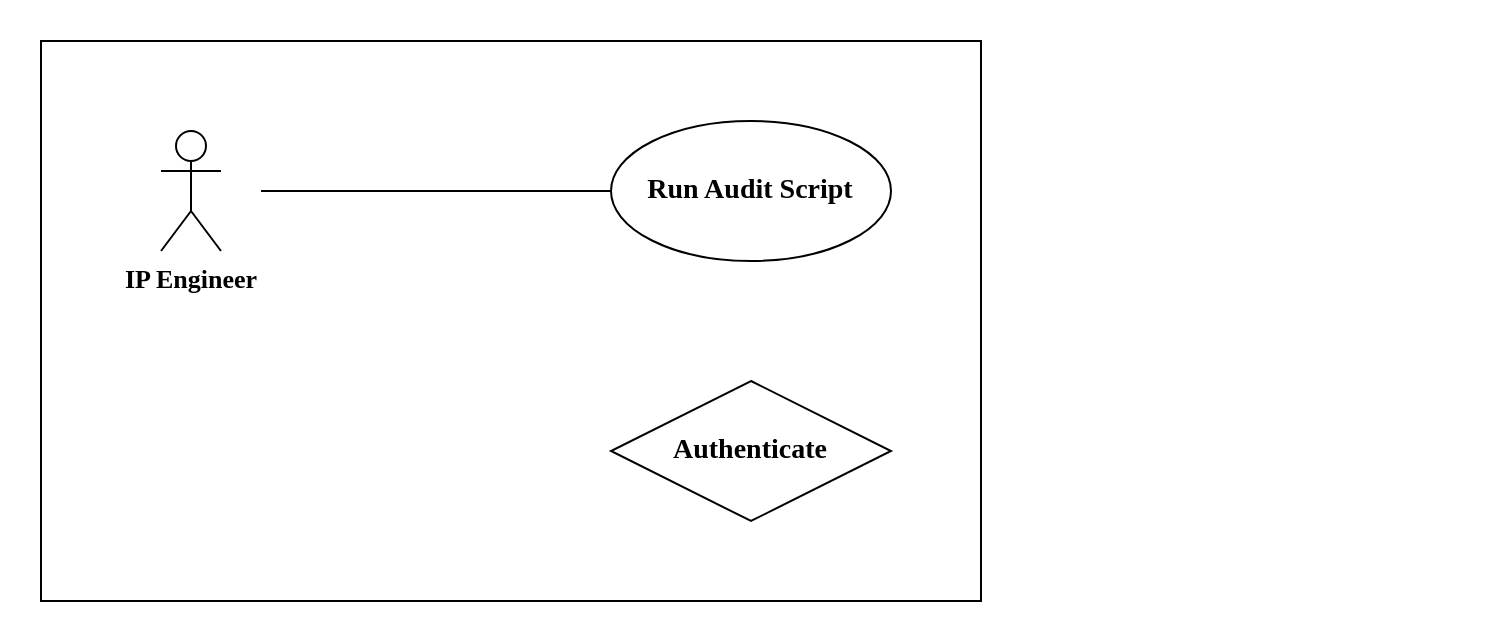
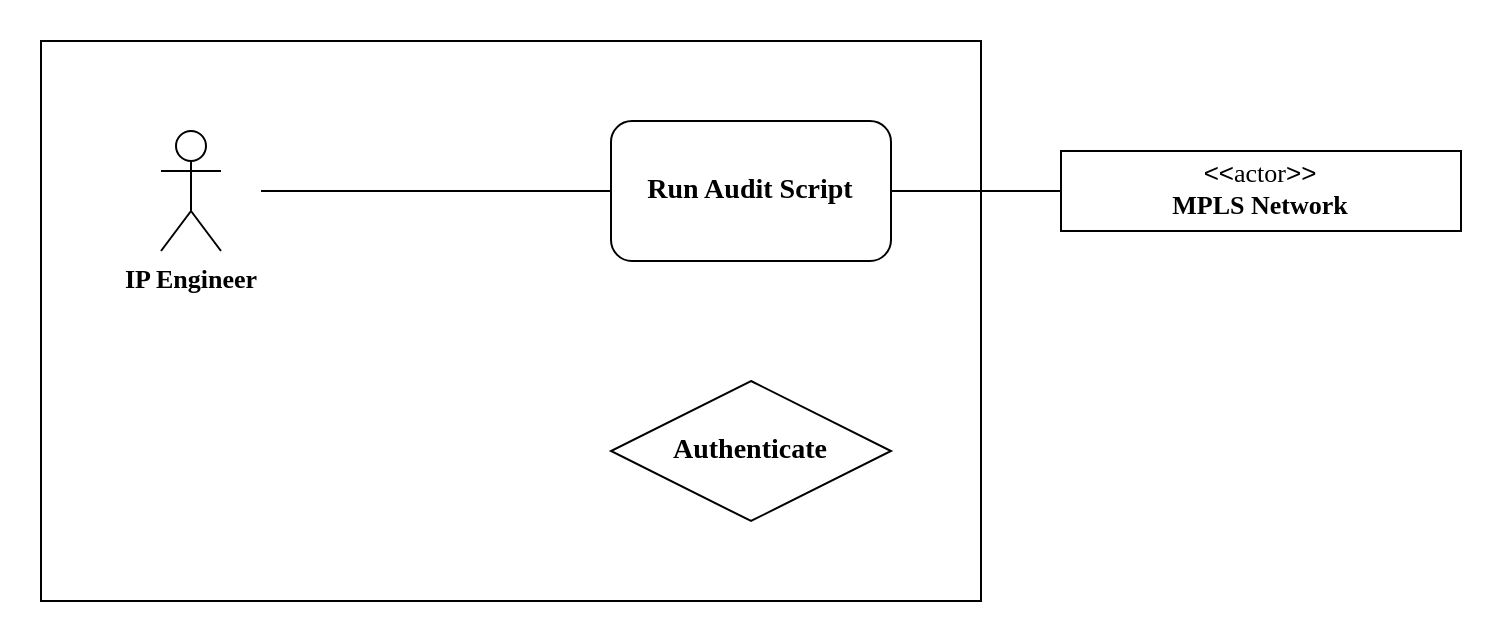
(751, 191) -> (751, 191)
none -> (976, 191)
none -> (1261, 191)
